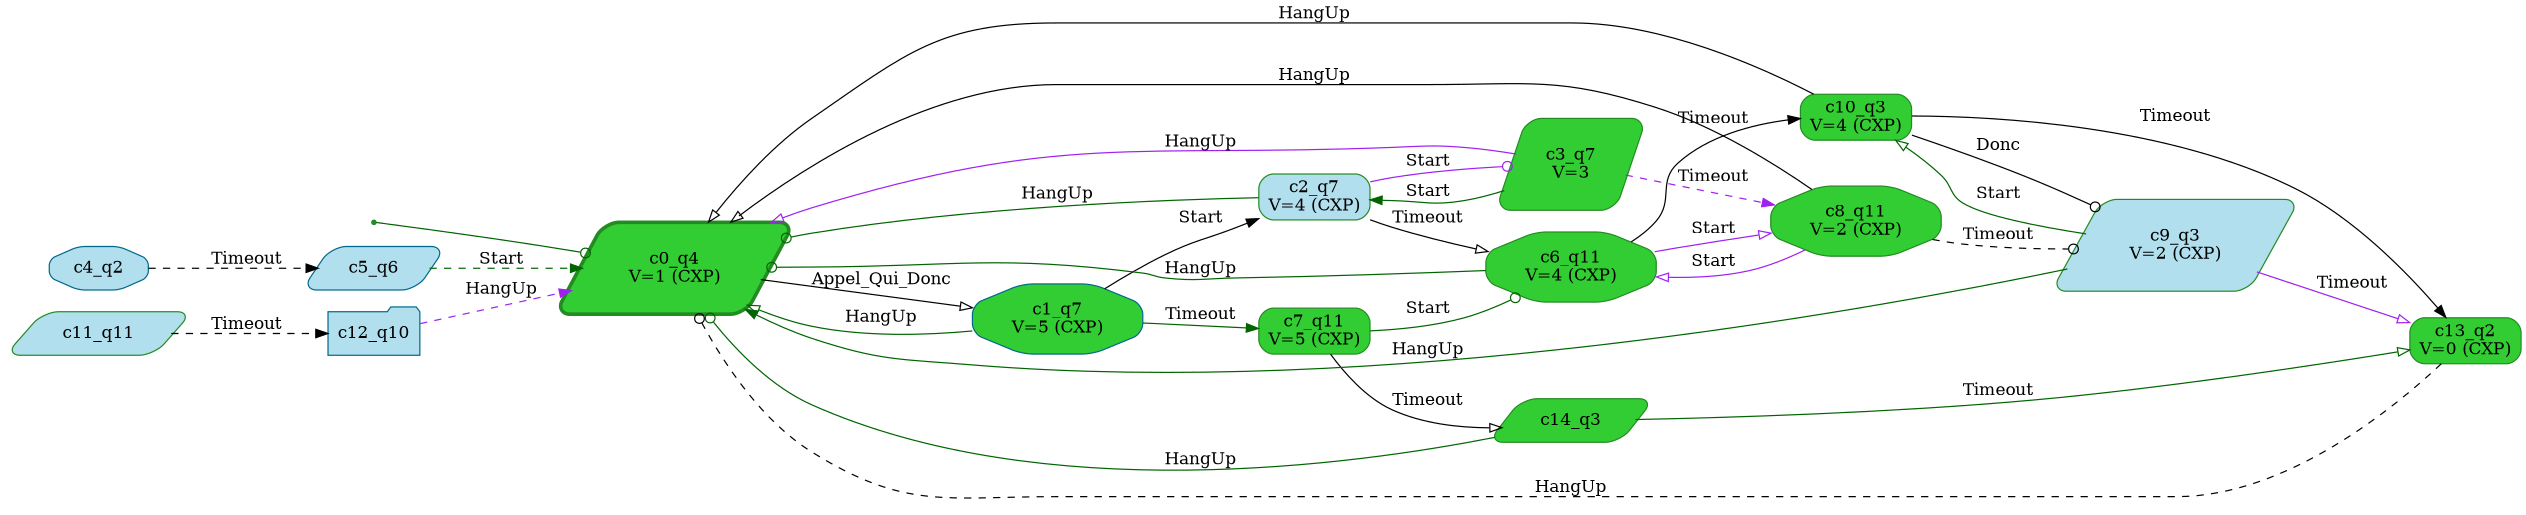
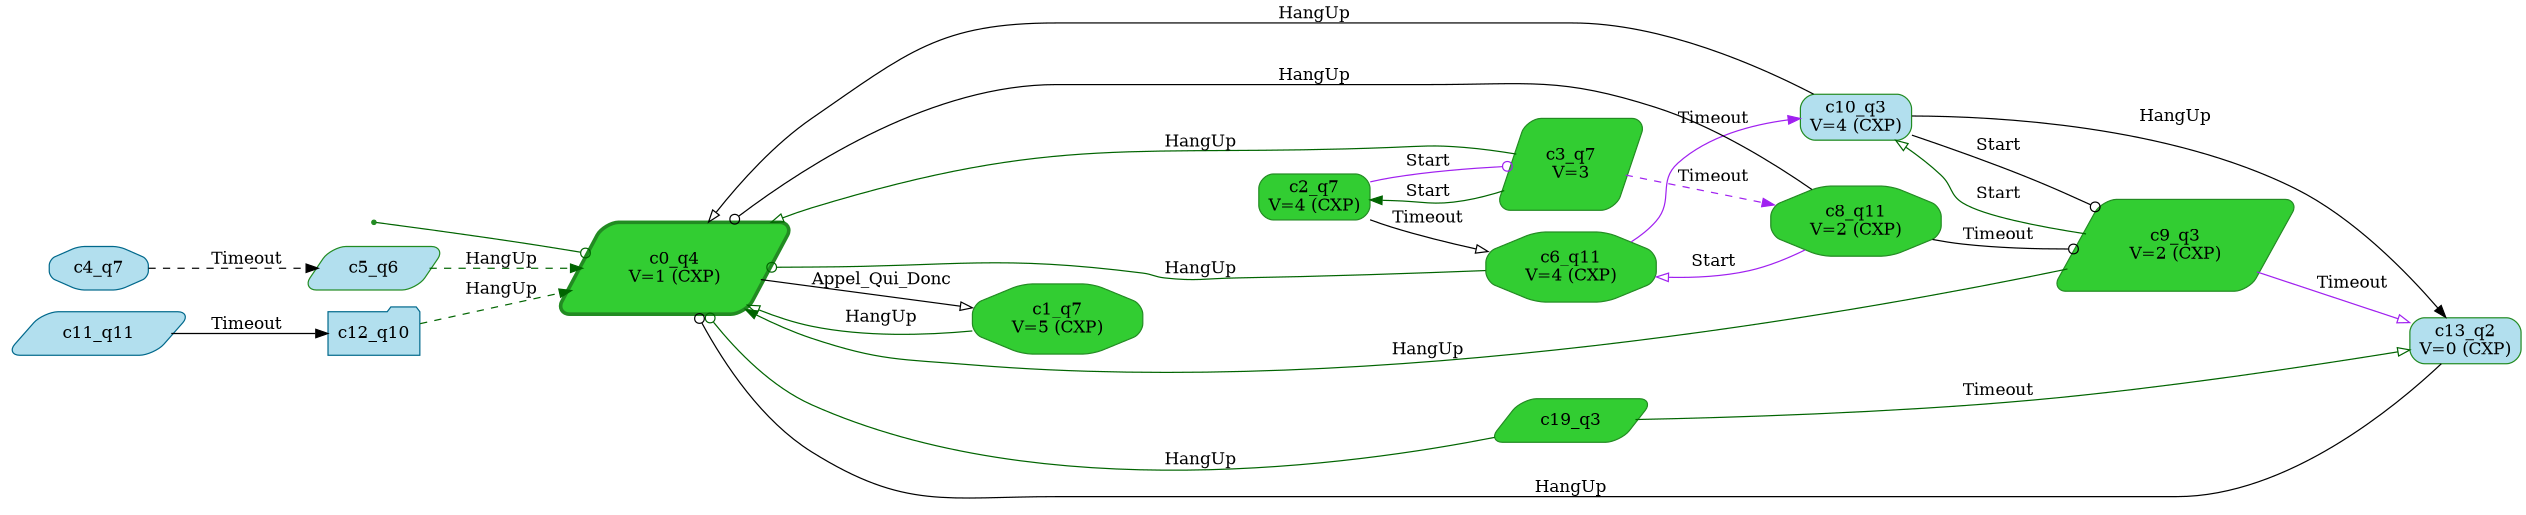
(1271, 85) -> (1271, 85)
(1856, 117) -> (1856, 117)
(2175, 117) -> (2175, 117)
(1998, 146) -> (1998, 146)
(1146, 152) -> (1146, 152)
(1687, 156) -> (1687, 156)
(1314, 197) -> (1314, 197)
(1024, 209) -> none
(1707, 243) -> none
(2175, 245) -> (2175, 245)
(2000, 247) -> (2000, 247)
(1174, 251) -> none
(501, 259) -> (501, 259)
(99, 268) -> (99, 268)
(374, 268) -> (374, 268)
(490, 308) -> (490, 308)
(1058, 319) -> (1058, 319)
(1314, 331) -> none
(243, 333) -> (243, 333)
(99, 334) -> (99, 334)
(2465, 341) -> (2465, 341)
(1571, 420) -> (1571, 420)
(1555, 497) -> (1555, 497)
